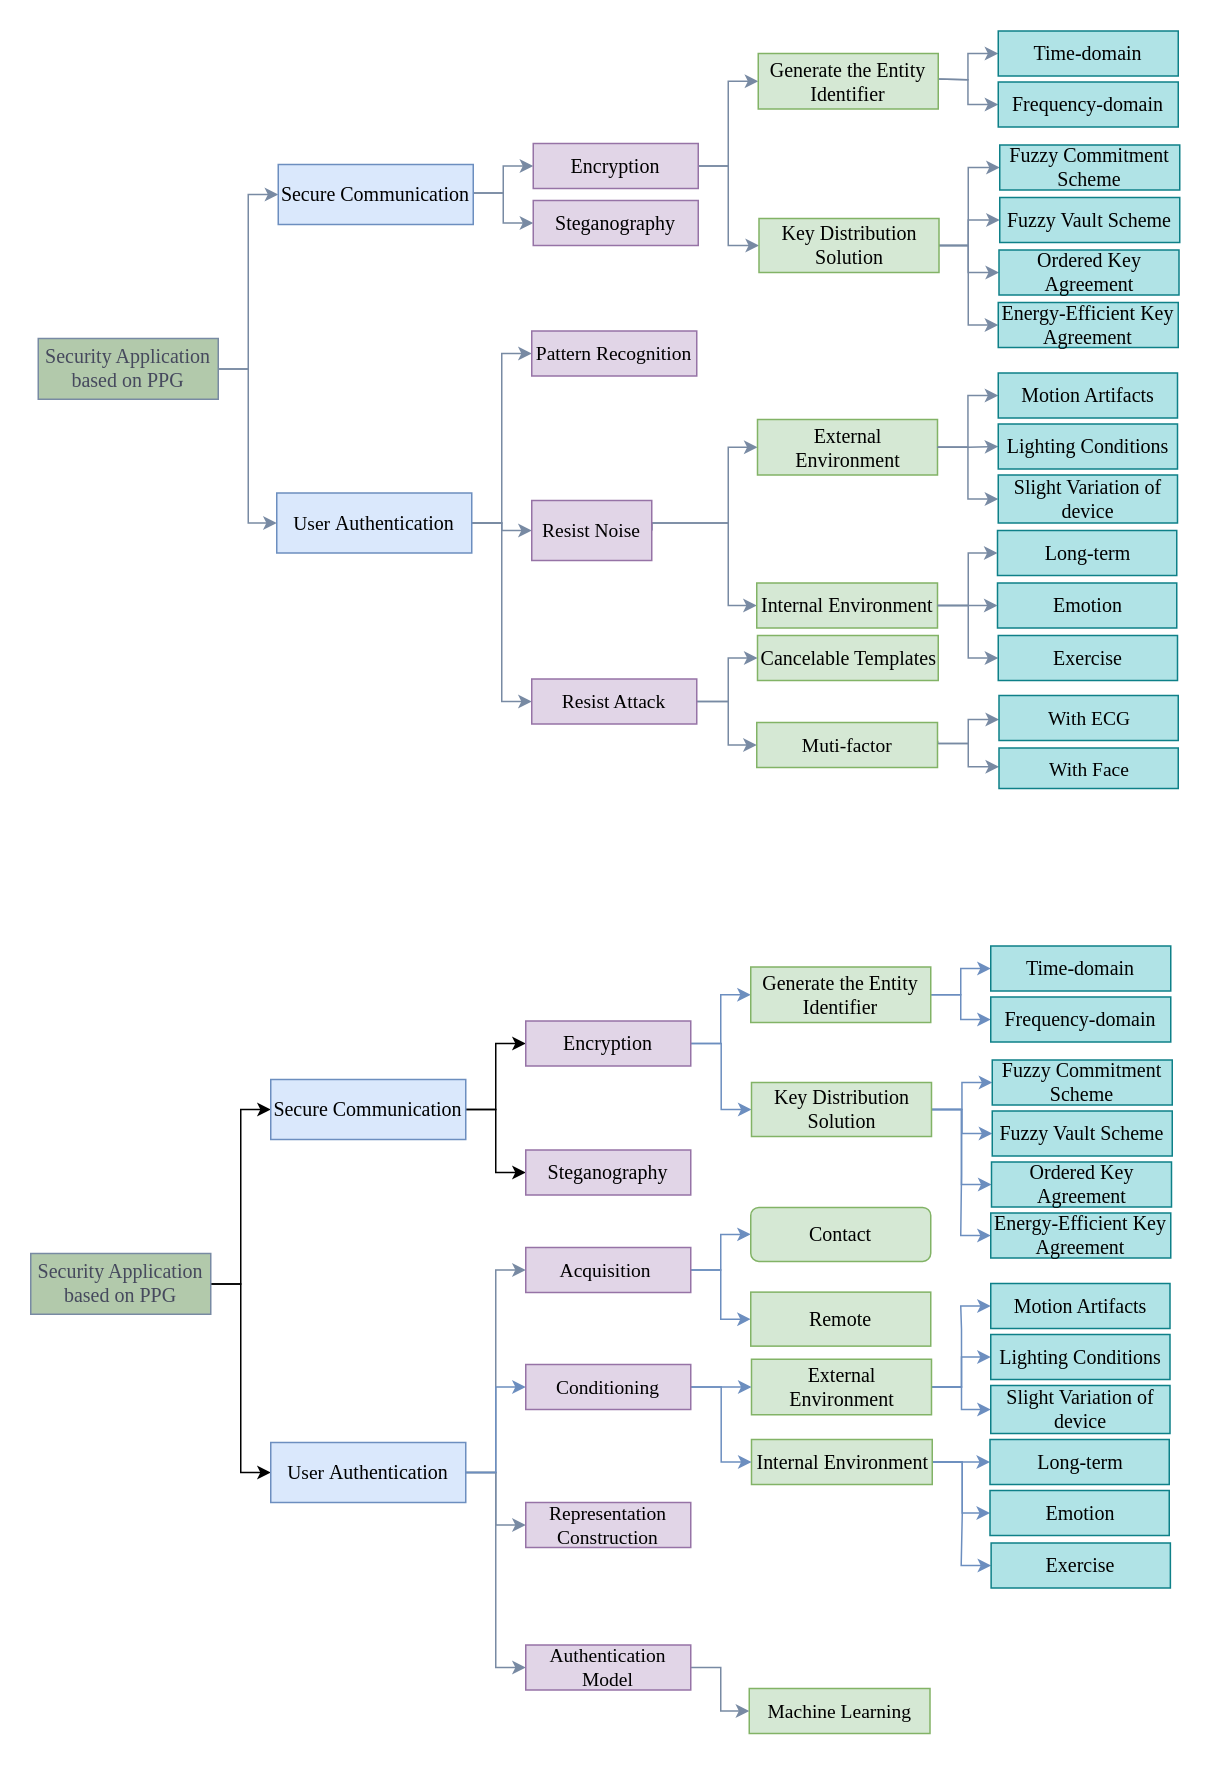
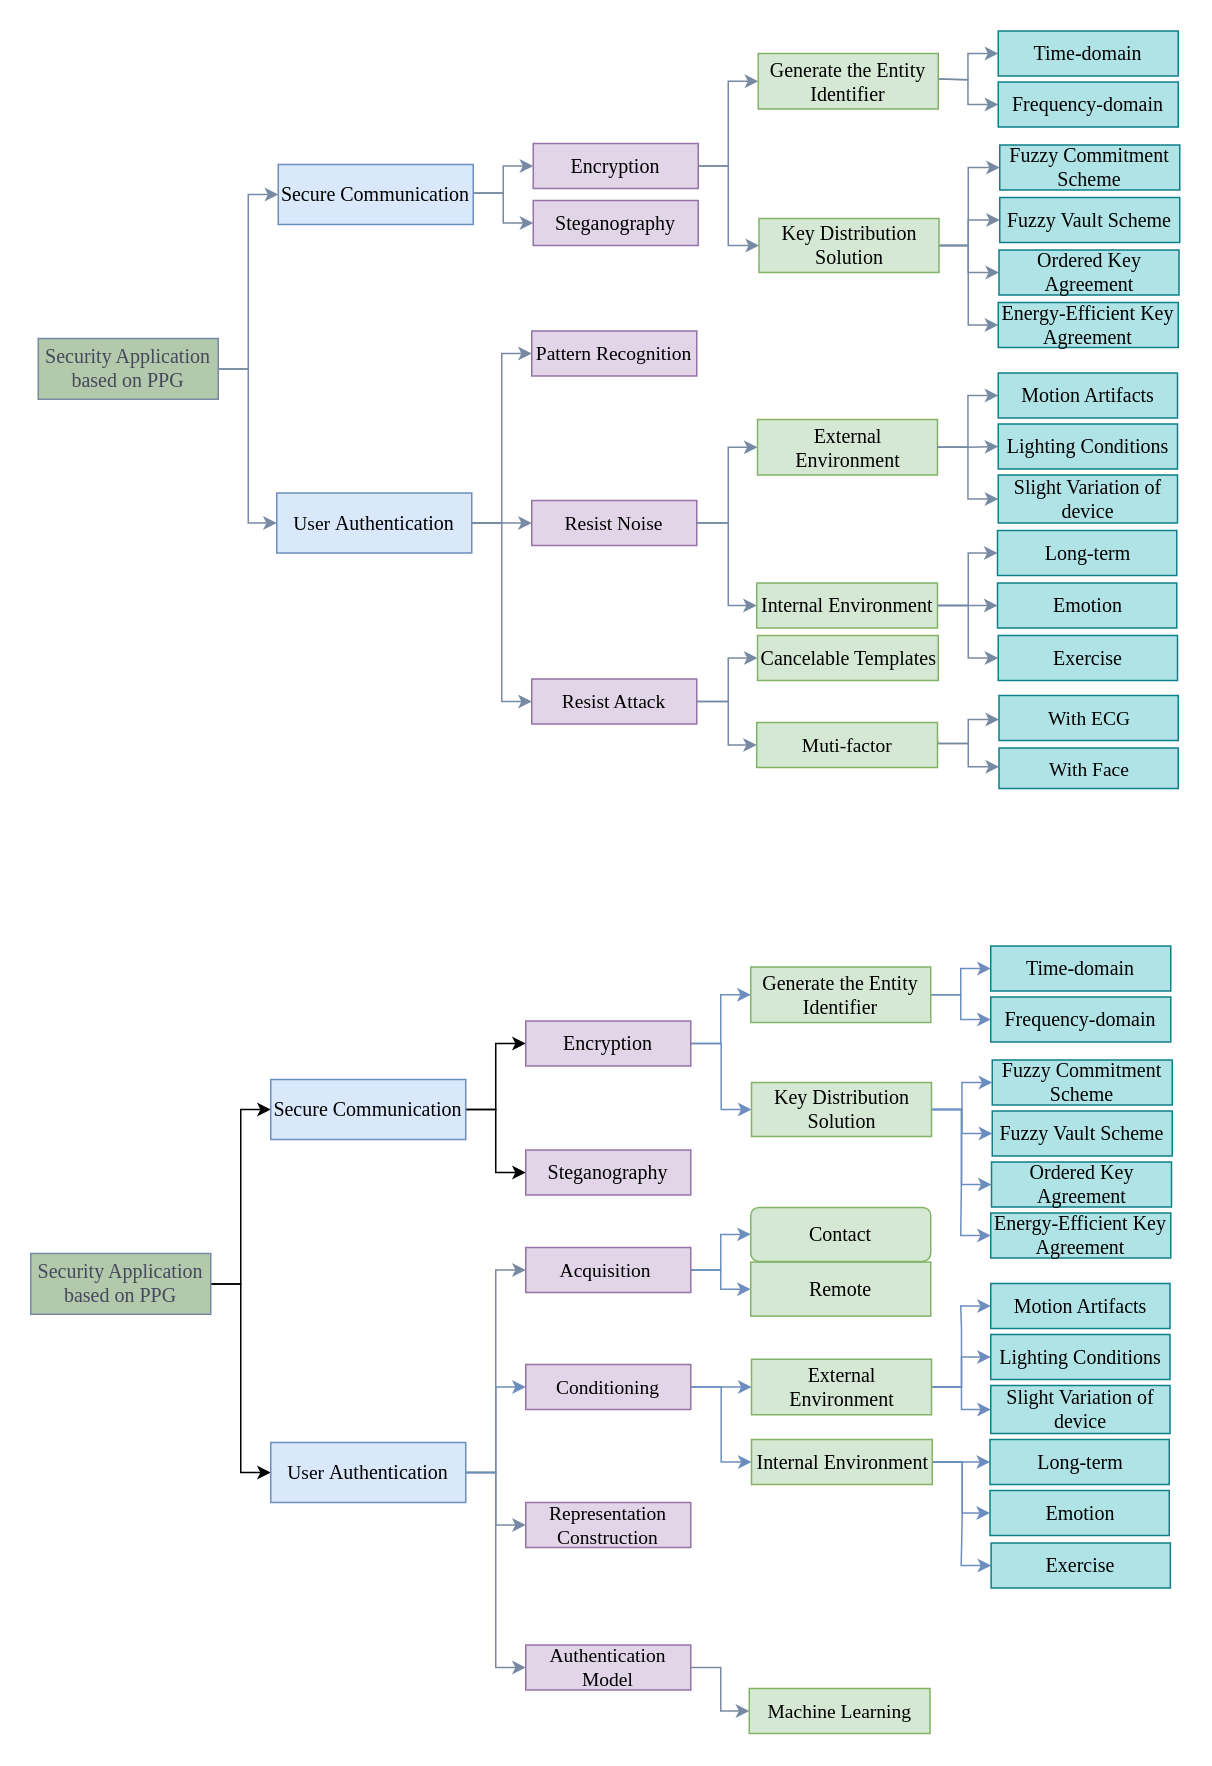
(592, 530) -> (614, 523)
(841, 1319) -> (841, 1289)
